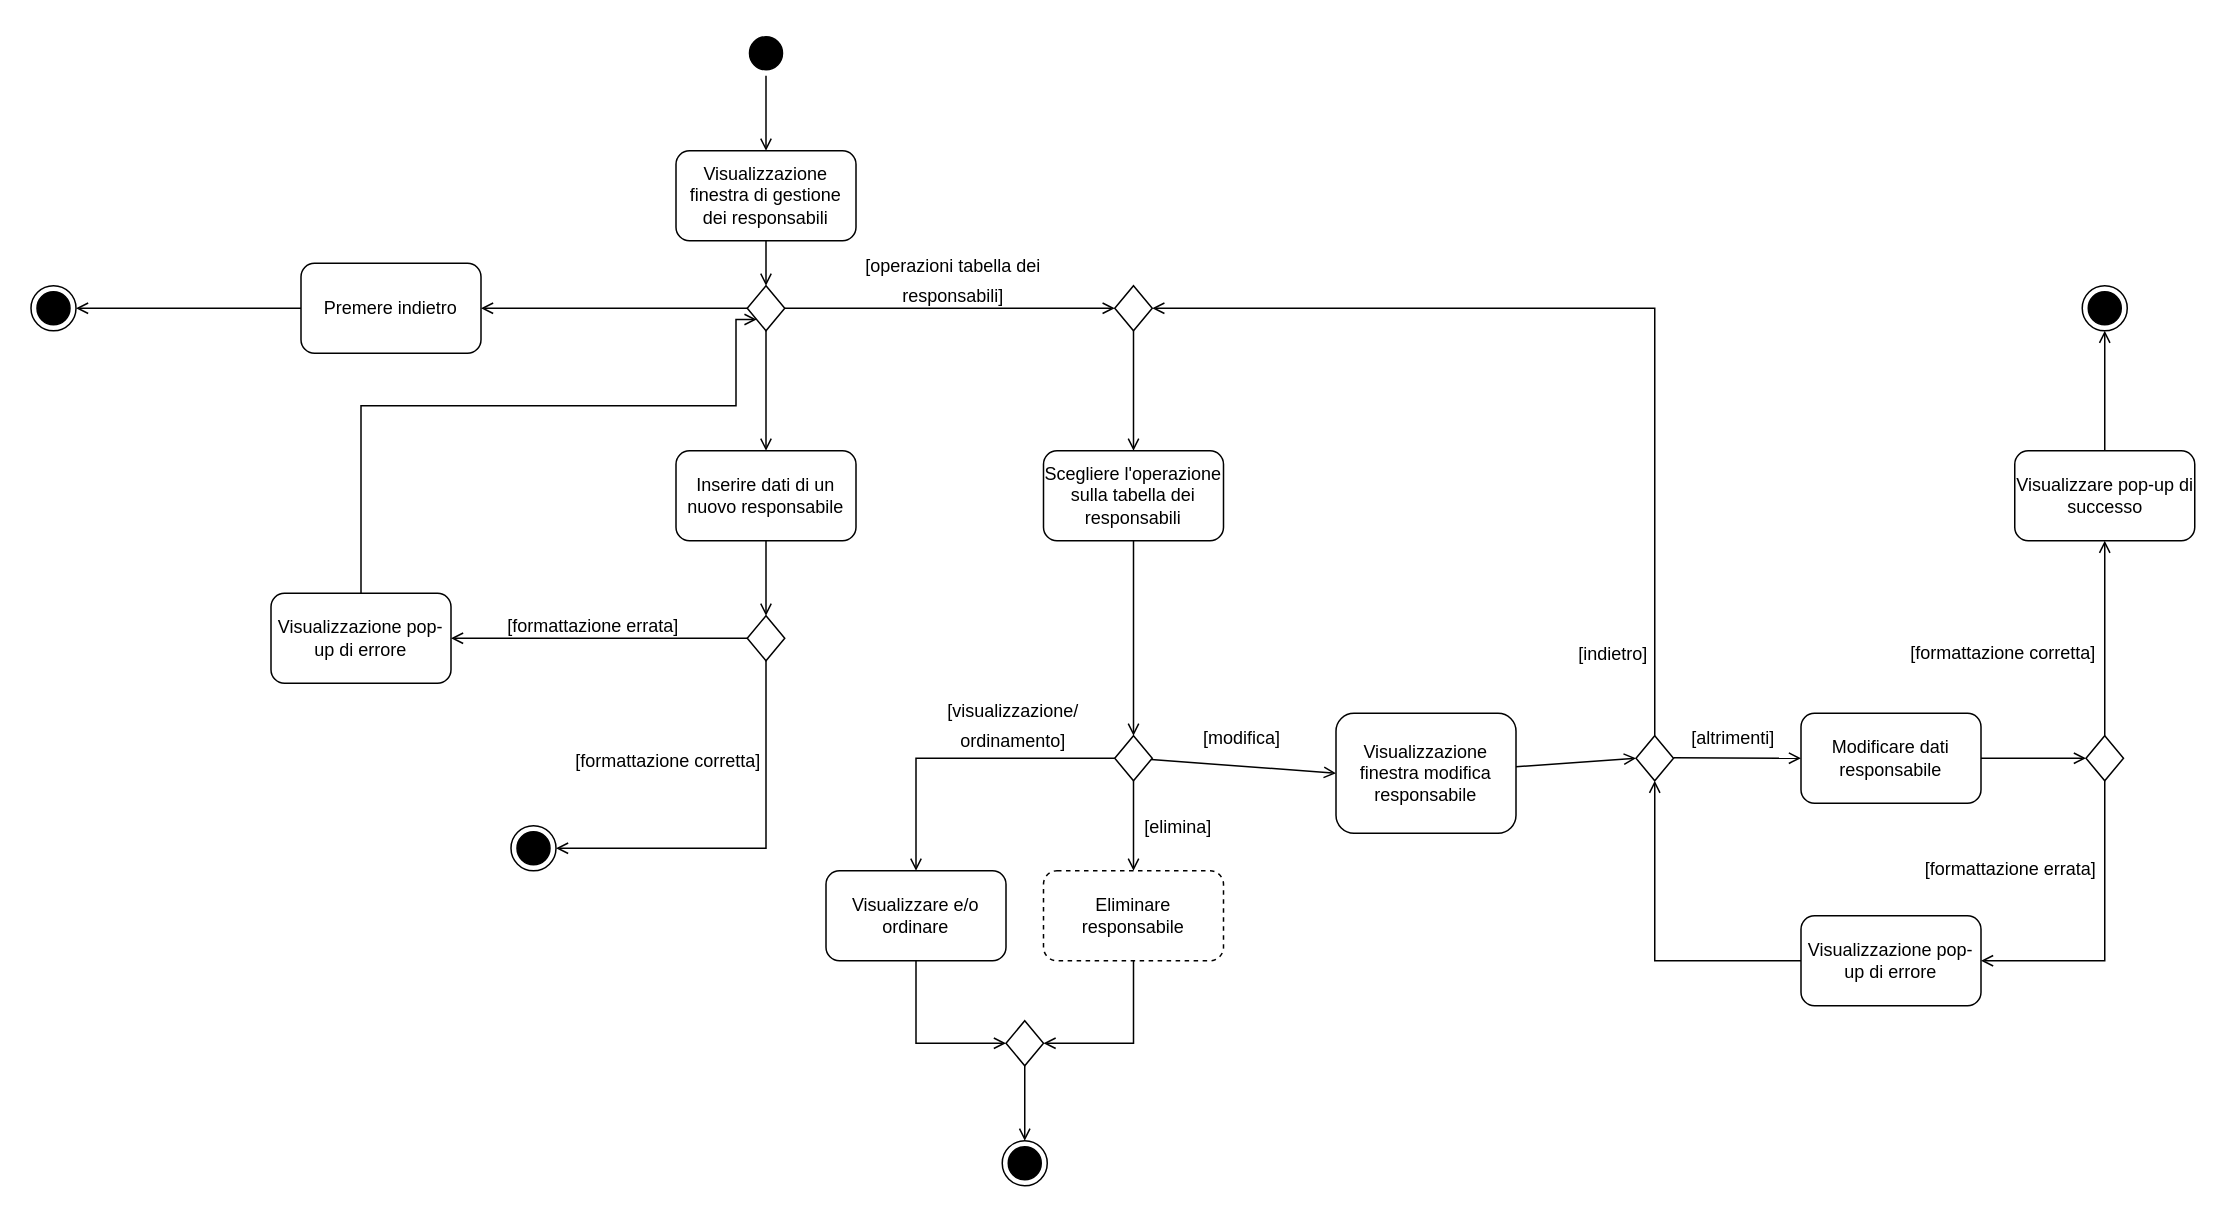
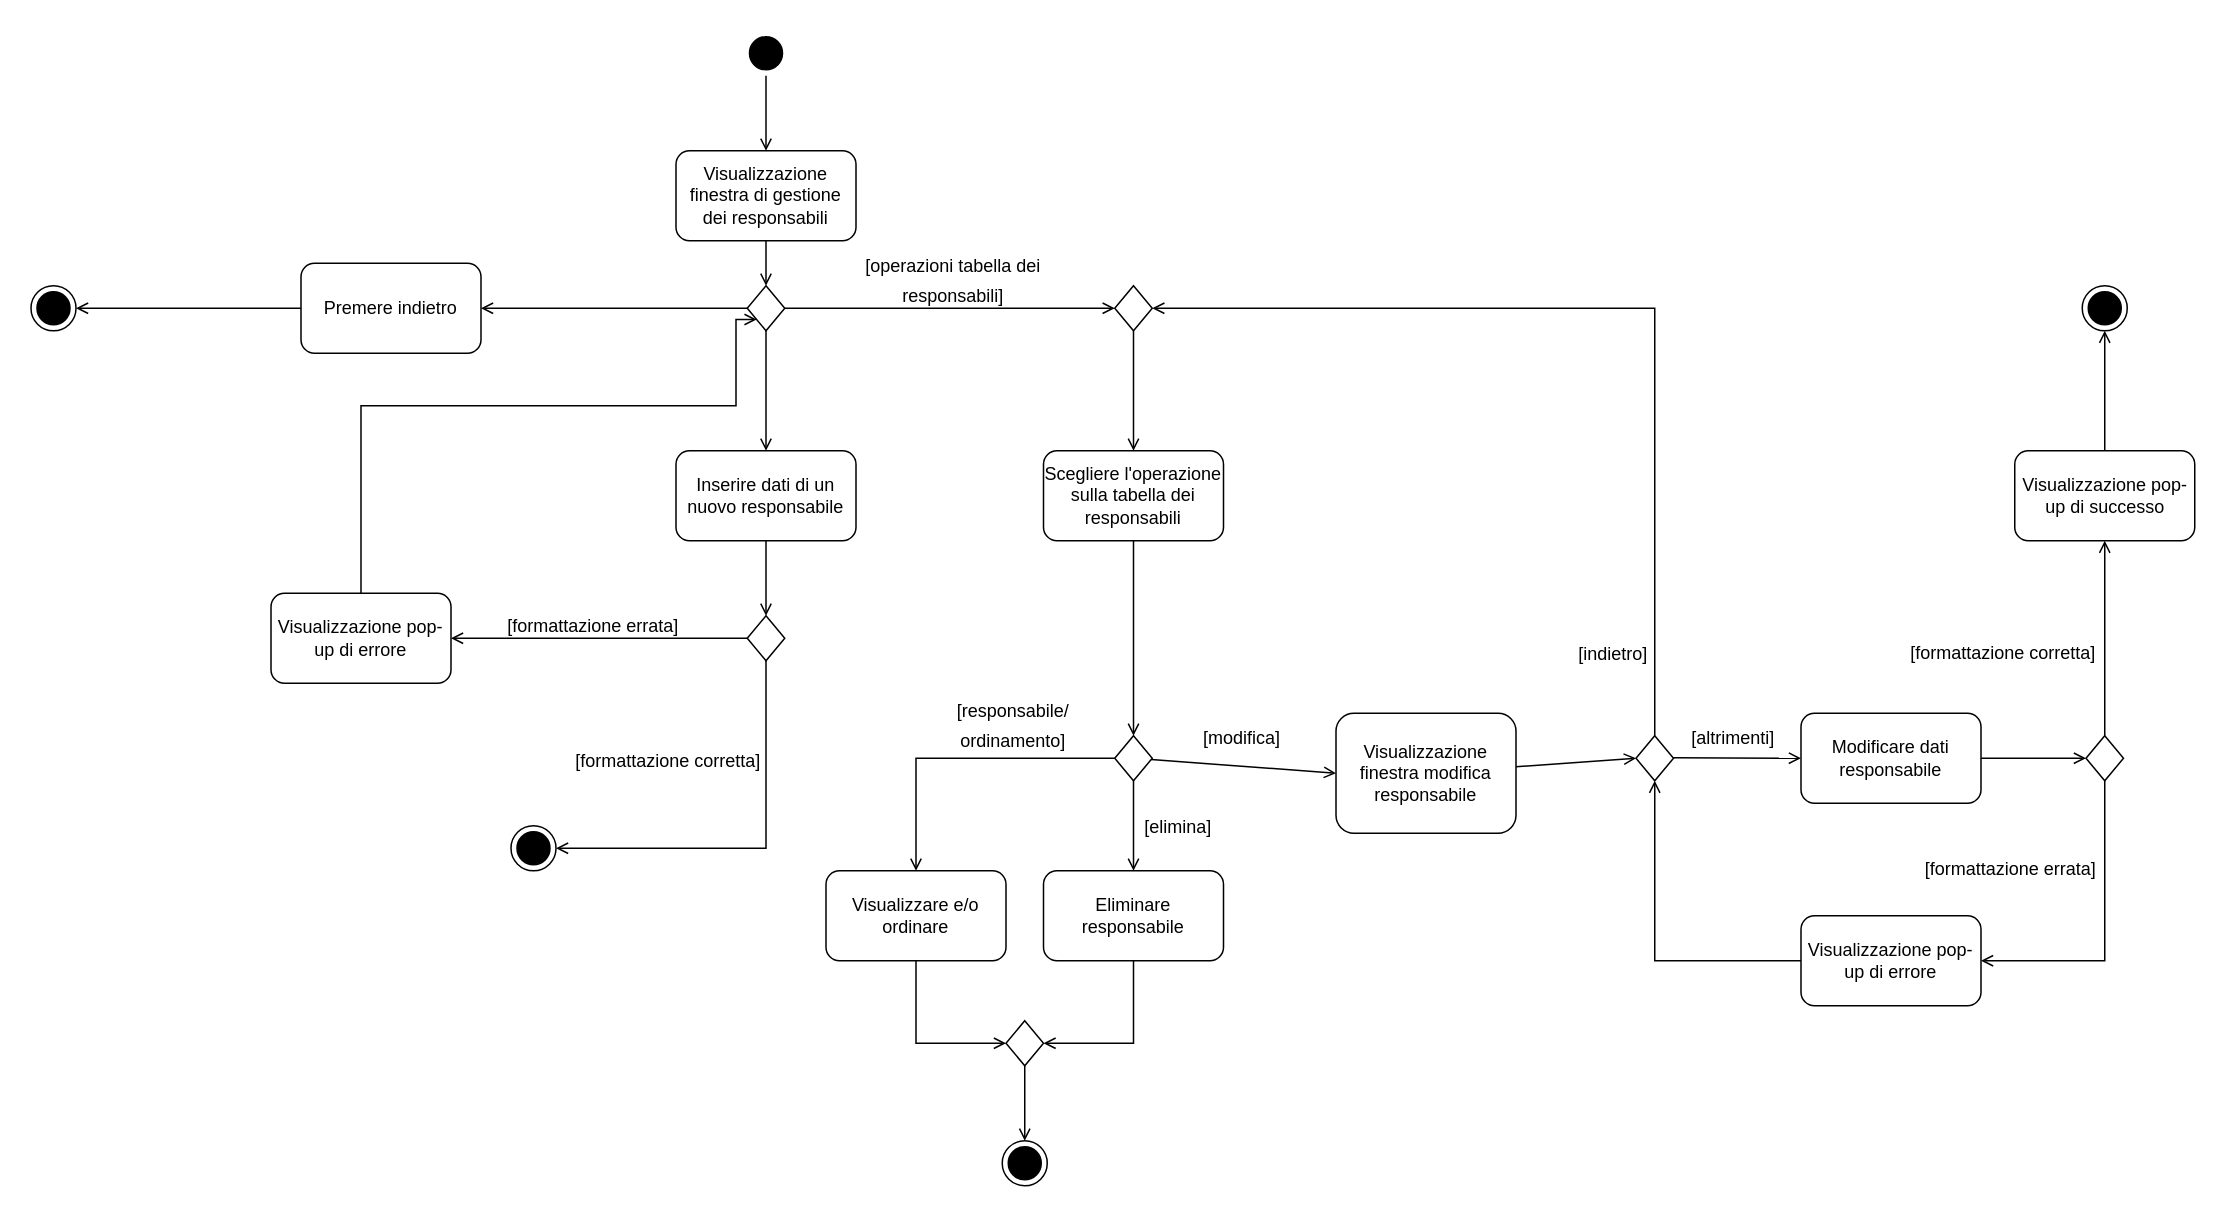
(2105, 496) -> (2105, 496)
(1013, 724) -> (1013, 724)
(1133, 916) -> (1133, 916)
